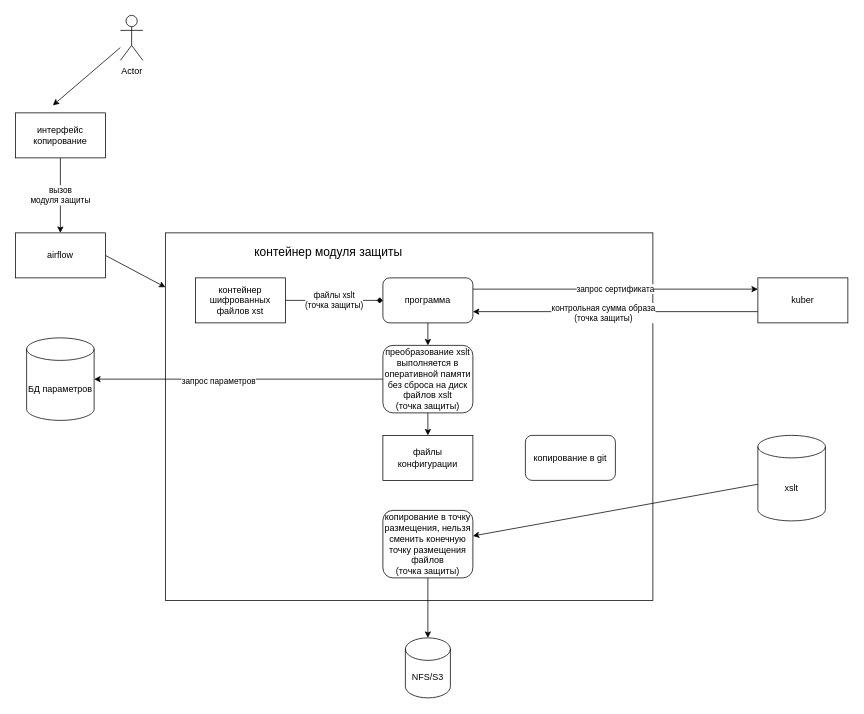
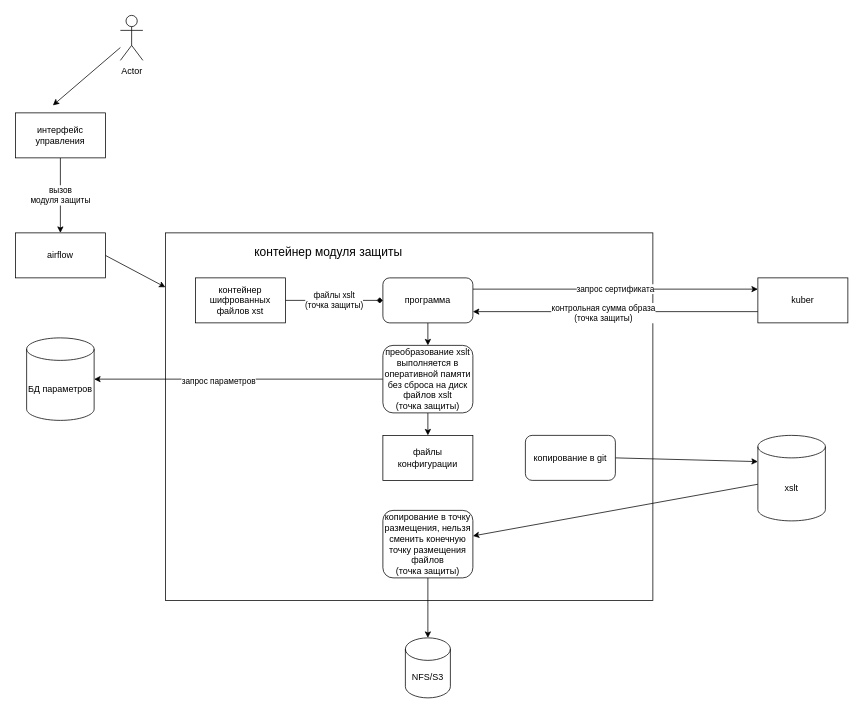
(60, 135) -> (60, 135)
none -> (638, 458)
